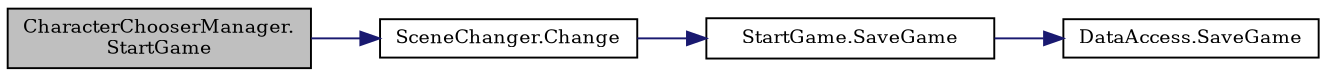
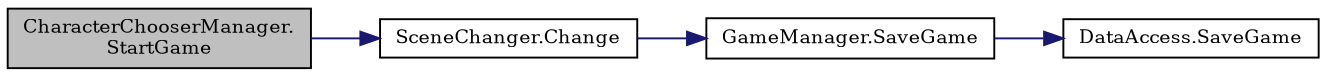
(850, 38) -> (850, 38)
